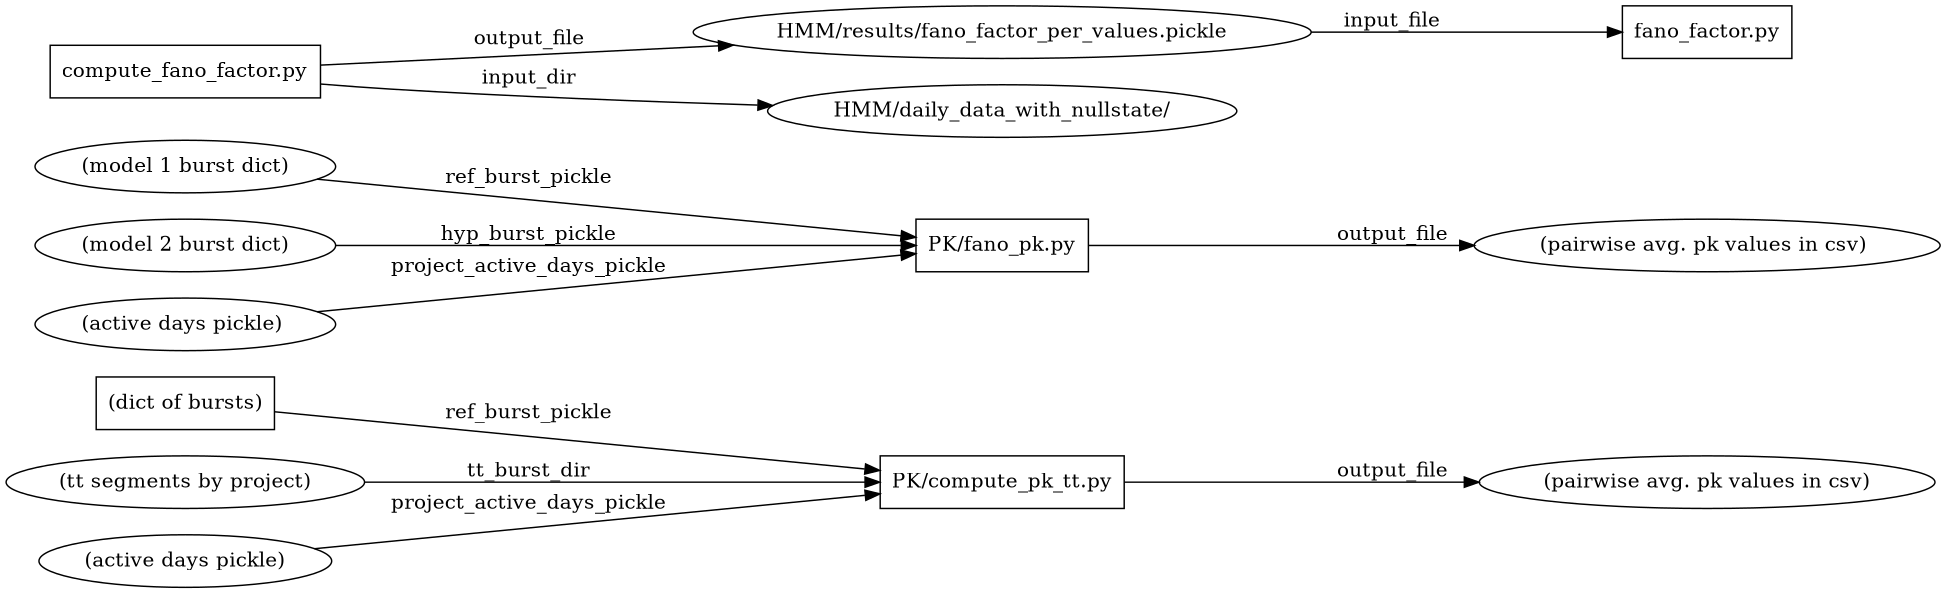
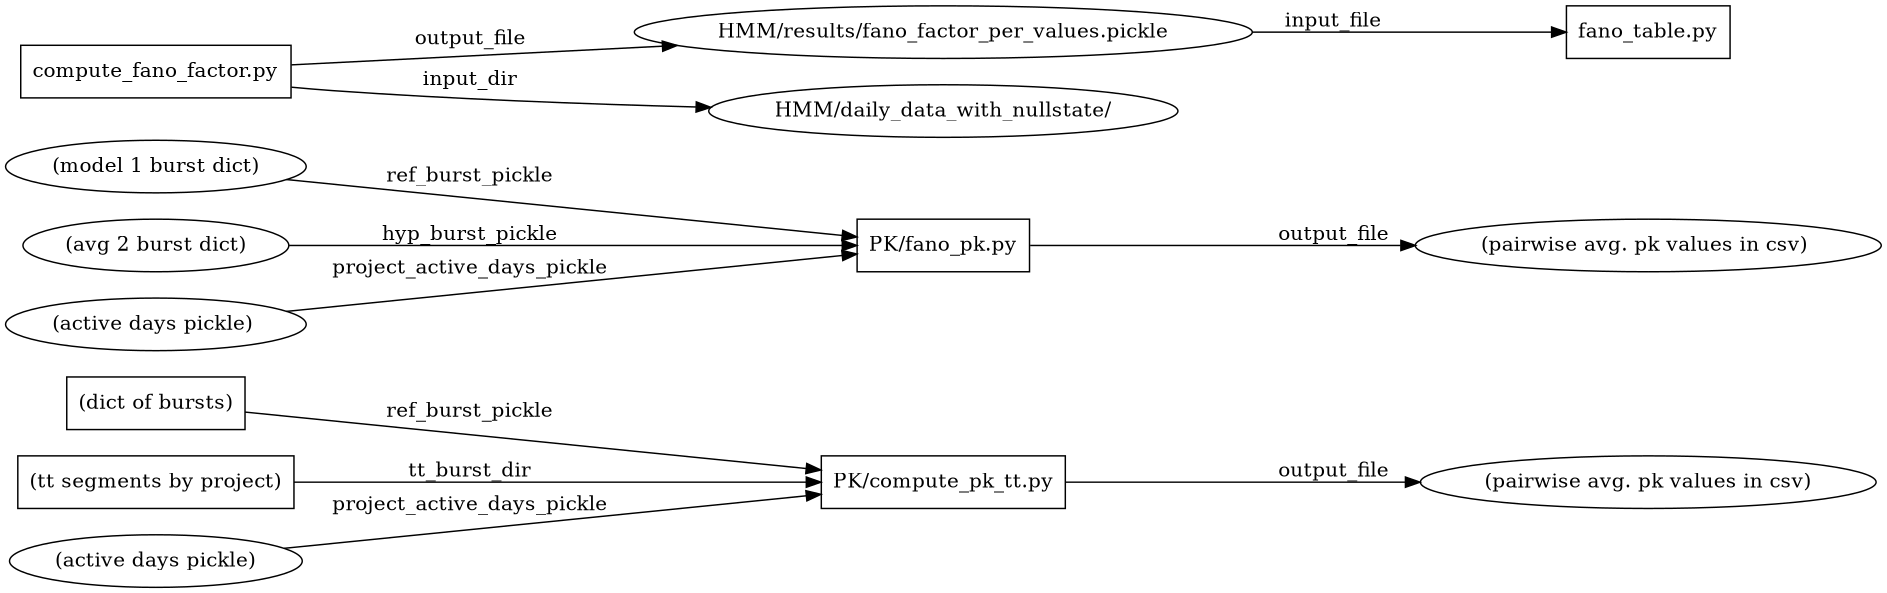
(1707, 32) -> (1648, 32)
(185, 245) -> (156, 245)
(185, 482) -> (156, 482)
